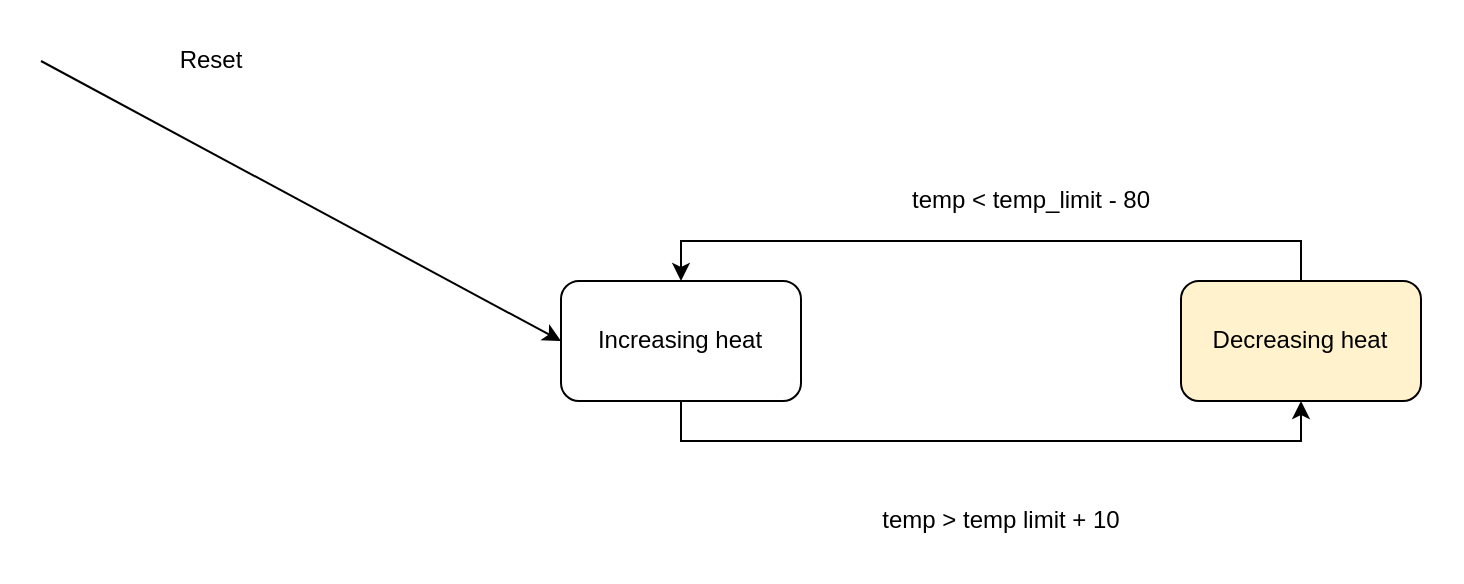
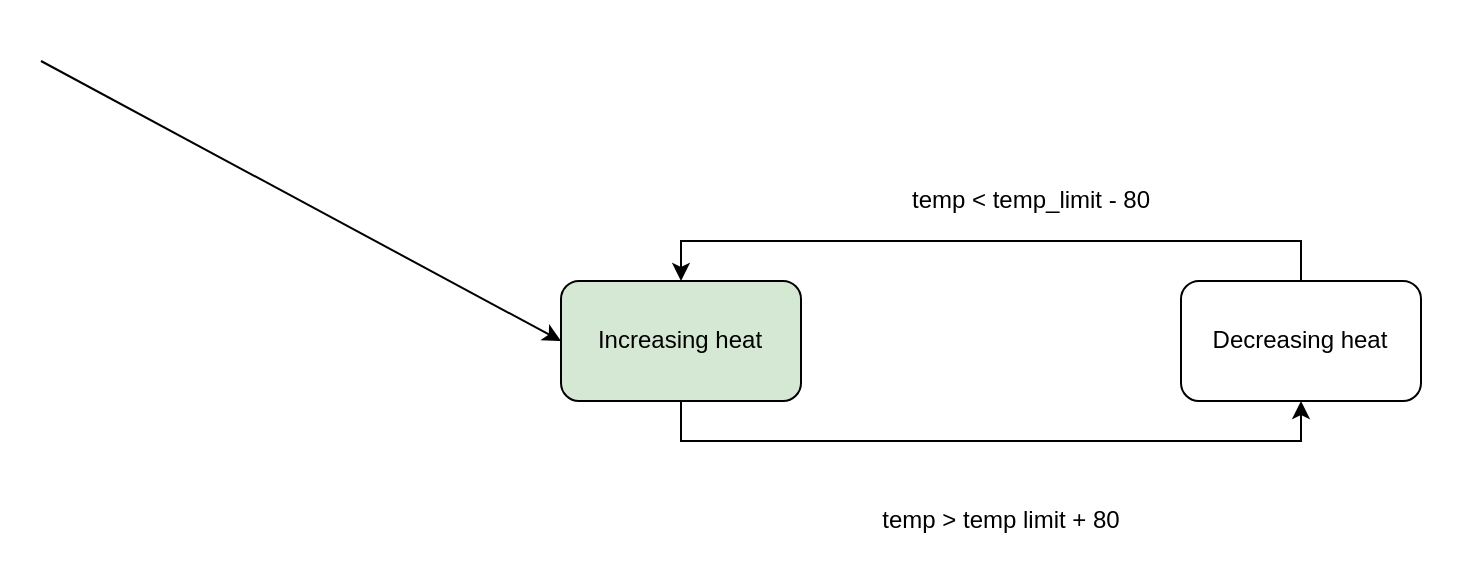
(211, 61) -> none
(681, 341) -> (681, 341)
(1301, 341) -> (1301, 341)
(1002, 521) -> (1002, 521)
